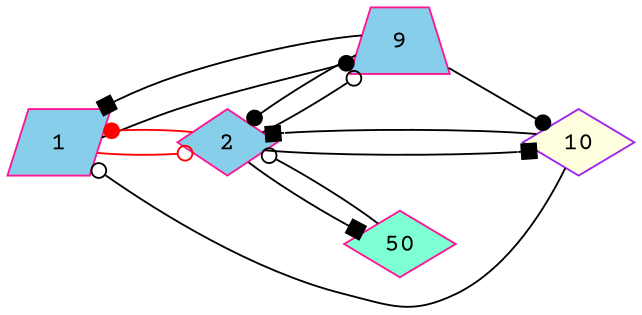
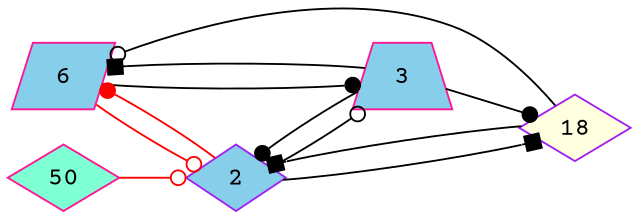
(400, 41) -> (402, 76)
(59, 142) -> (63, 76)
(227, 142) -> (236, 178)
(579, 142) -> (575, 128)
(328, 190) -> (145, 178)
(296, 195) -> none
